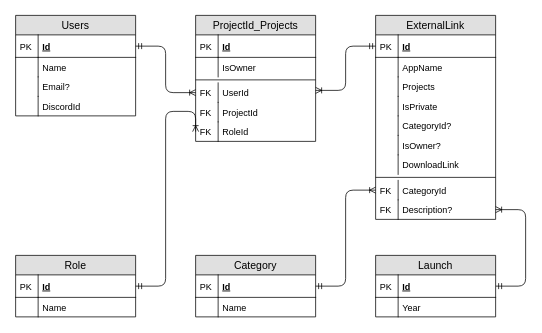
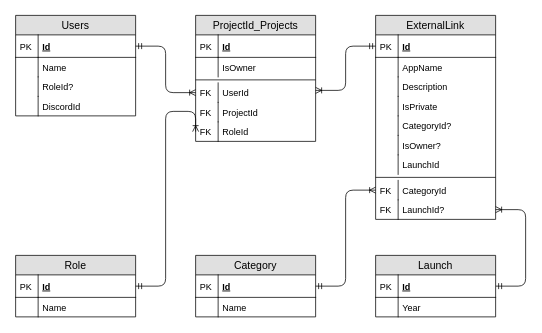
(55, 87) -> (58, 87)
(422, 87) -> (427, 87)
(430, 165) -> (422, 165)
(430, 210) -> (425, 210)
